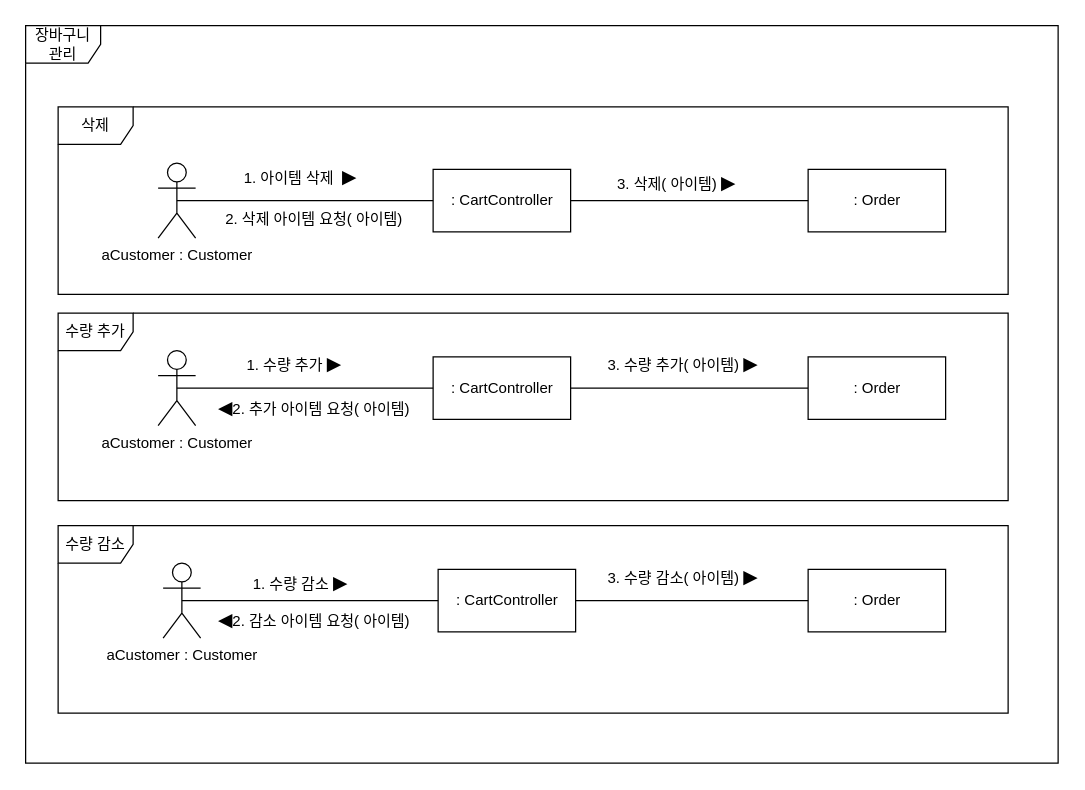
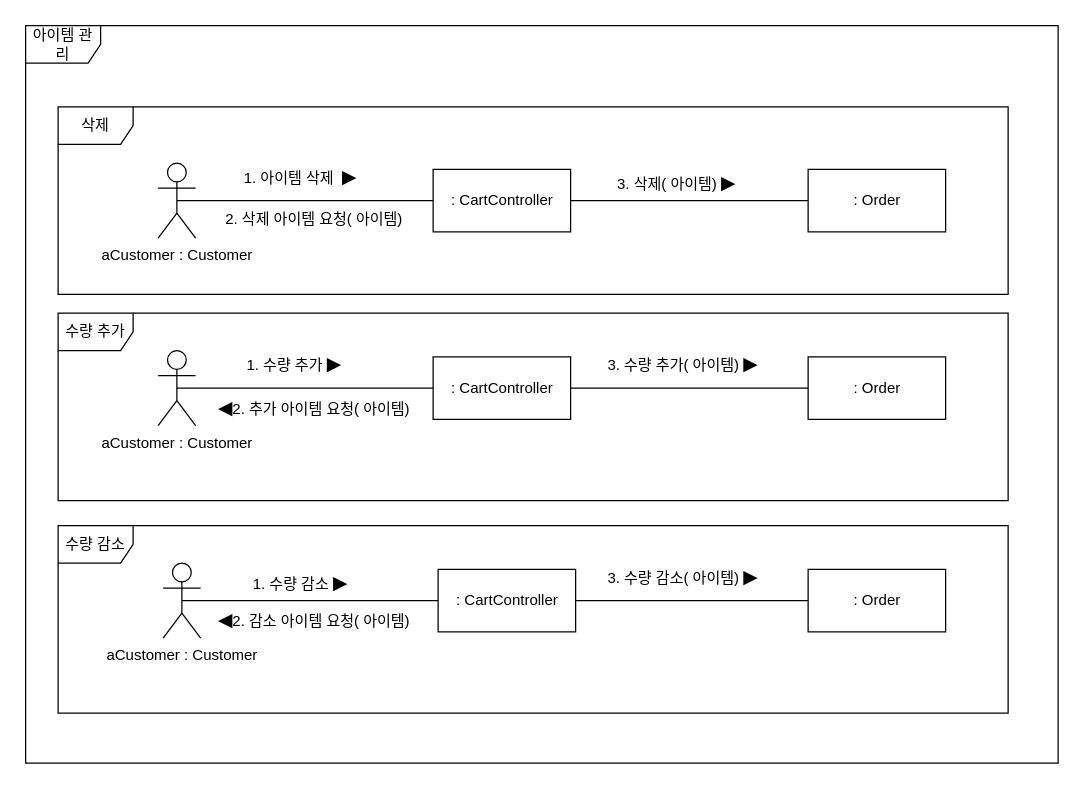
(63, 44) -> (63, 44)
